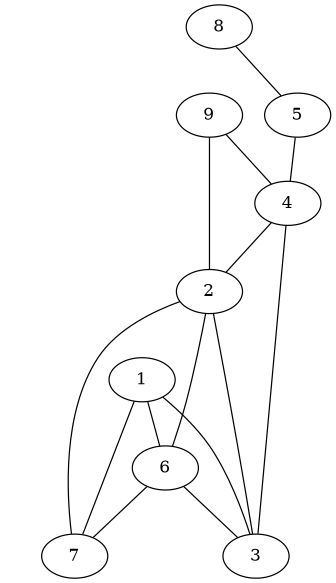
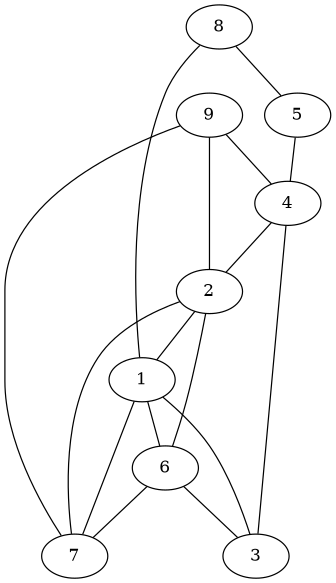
none -> (141, 194)
none -> (5, 292)
(234, 424) -> (176, 336)
